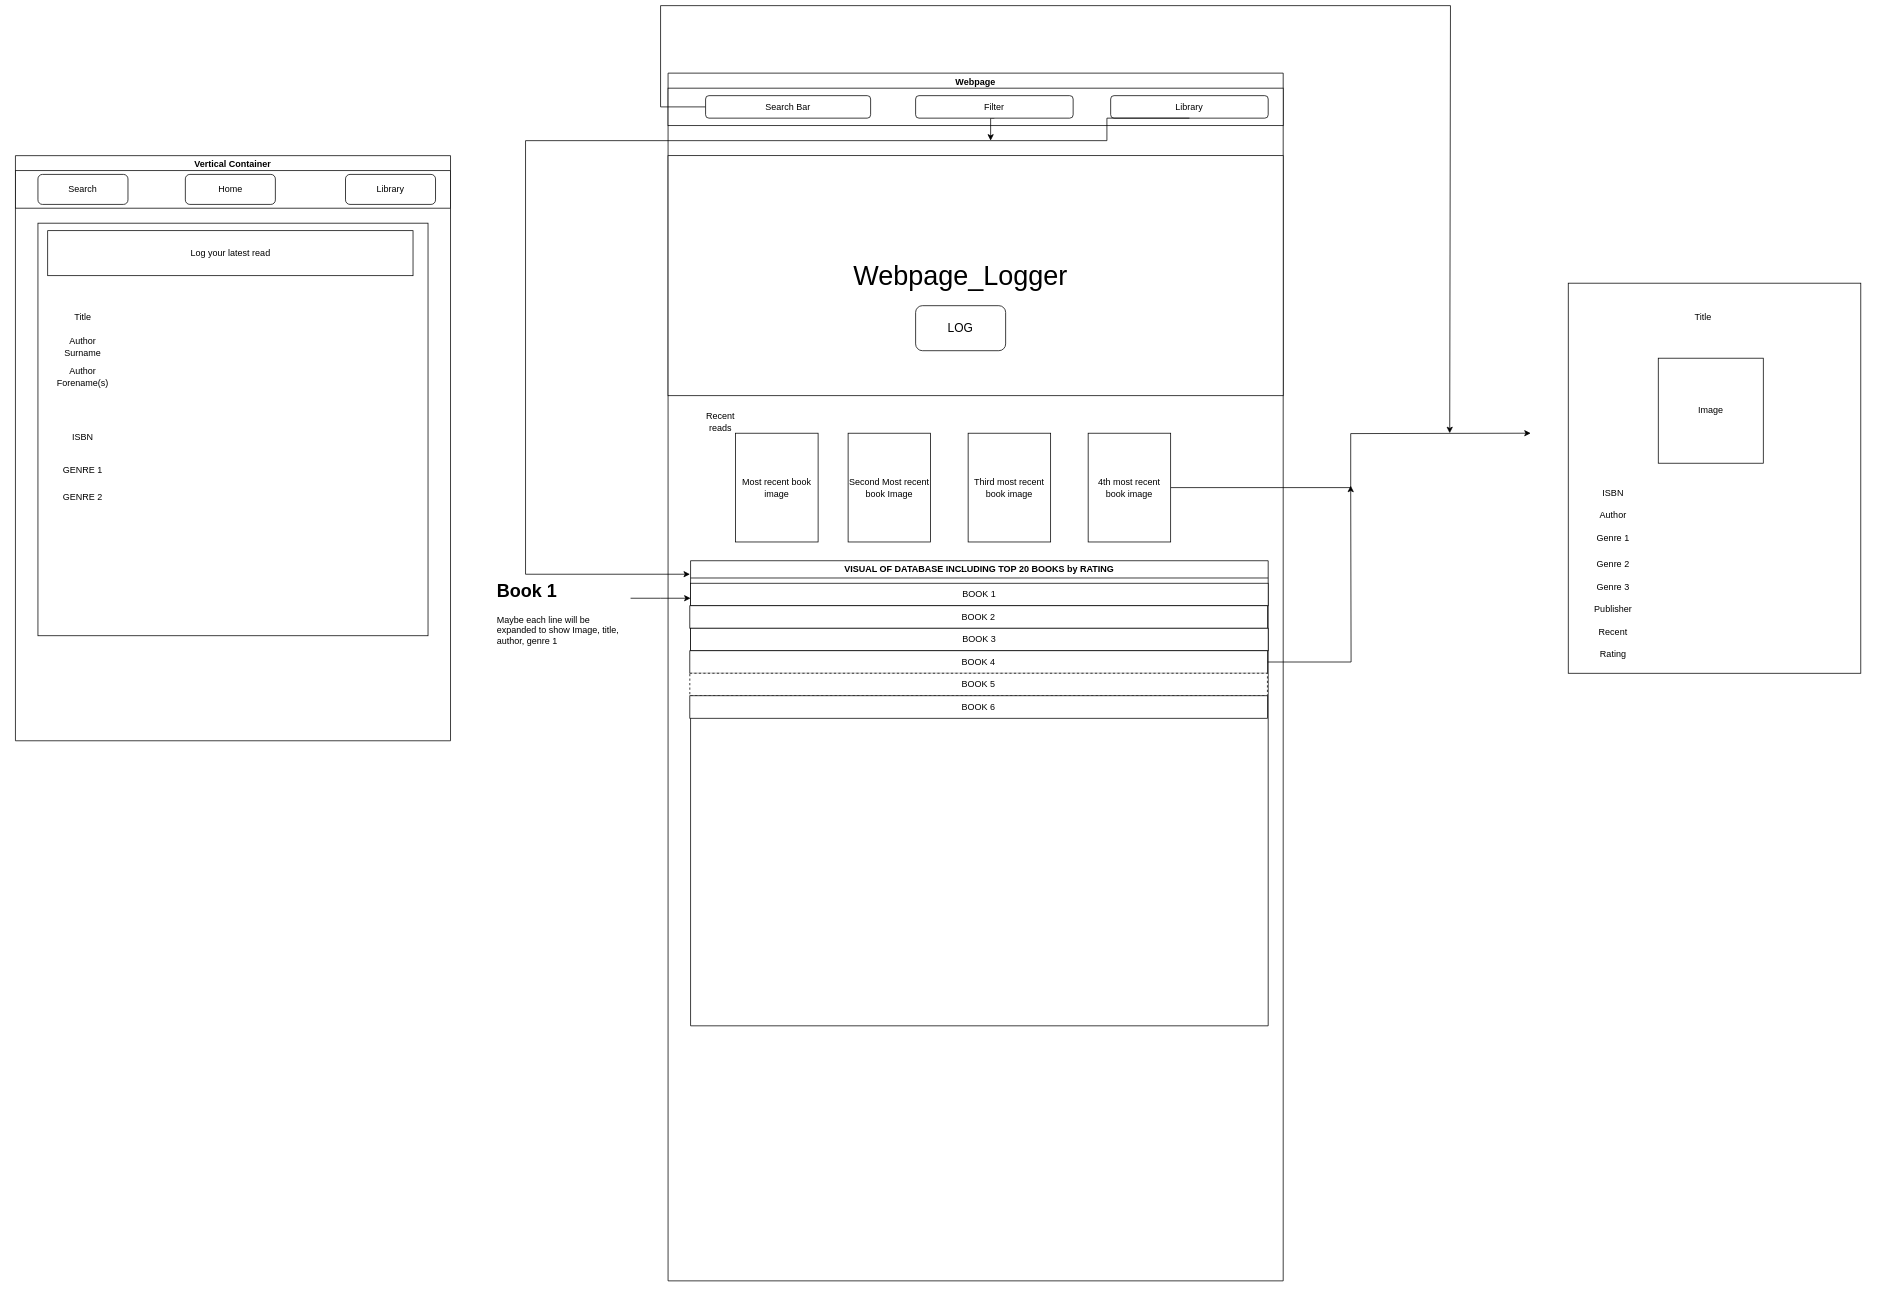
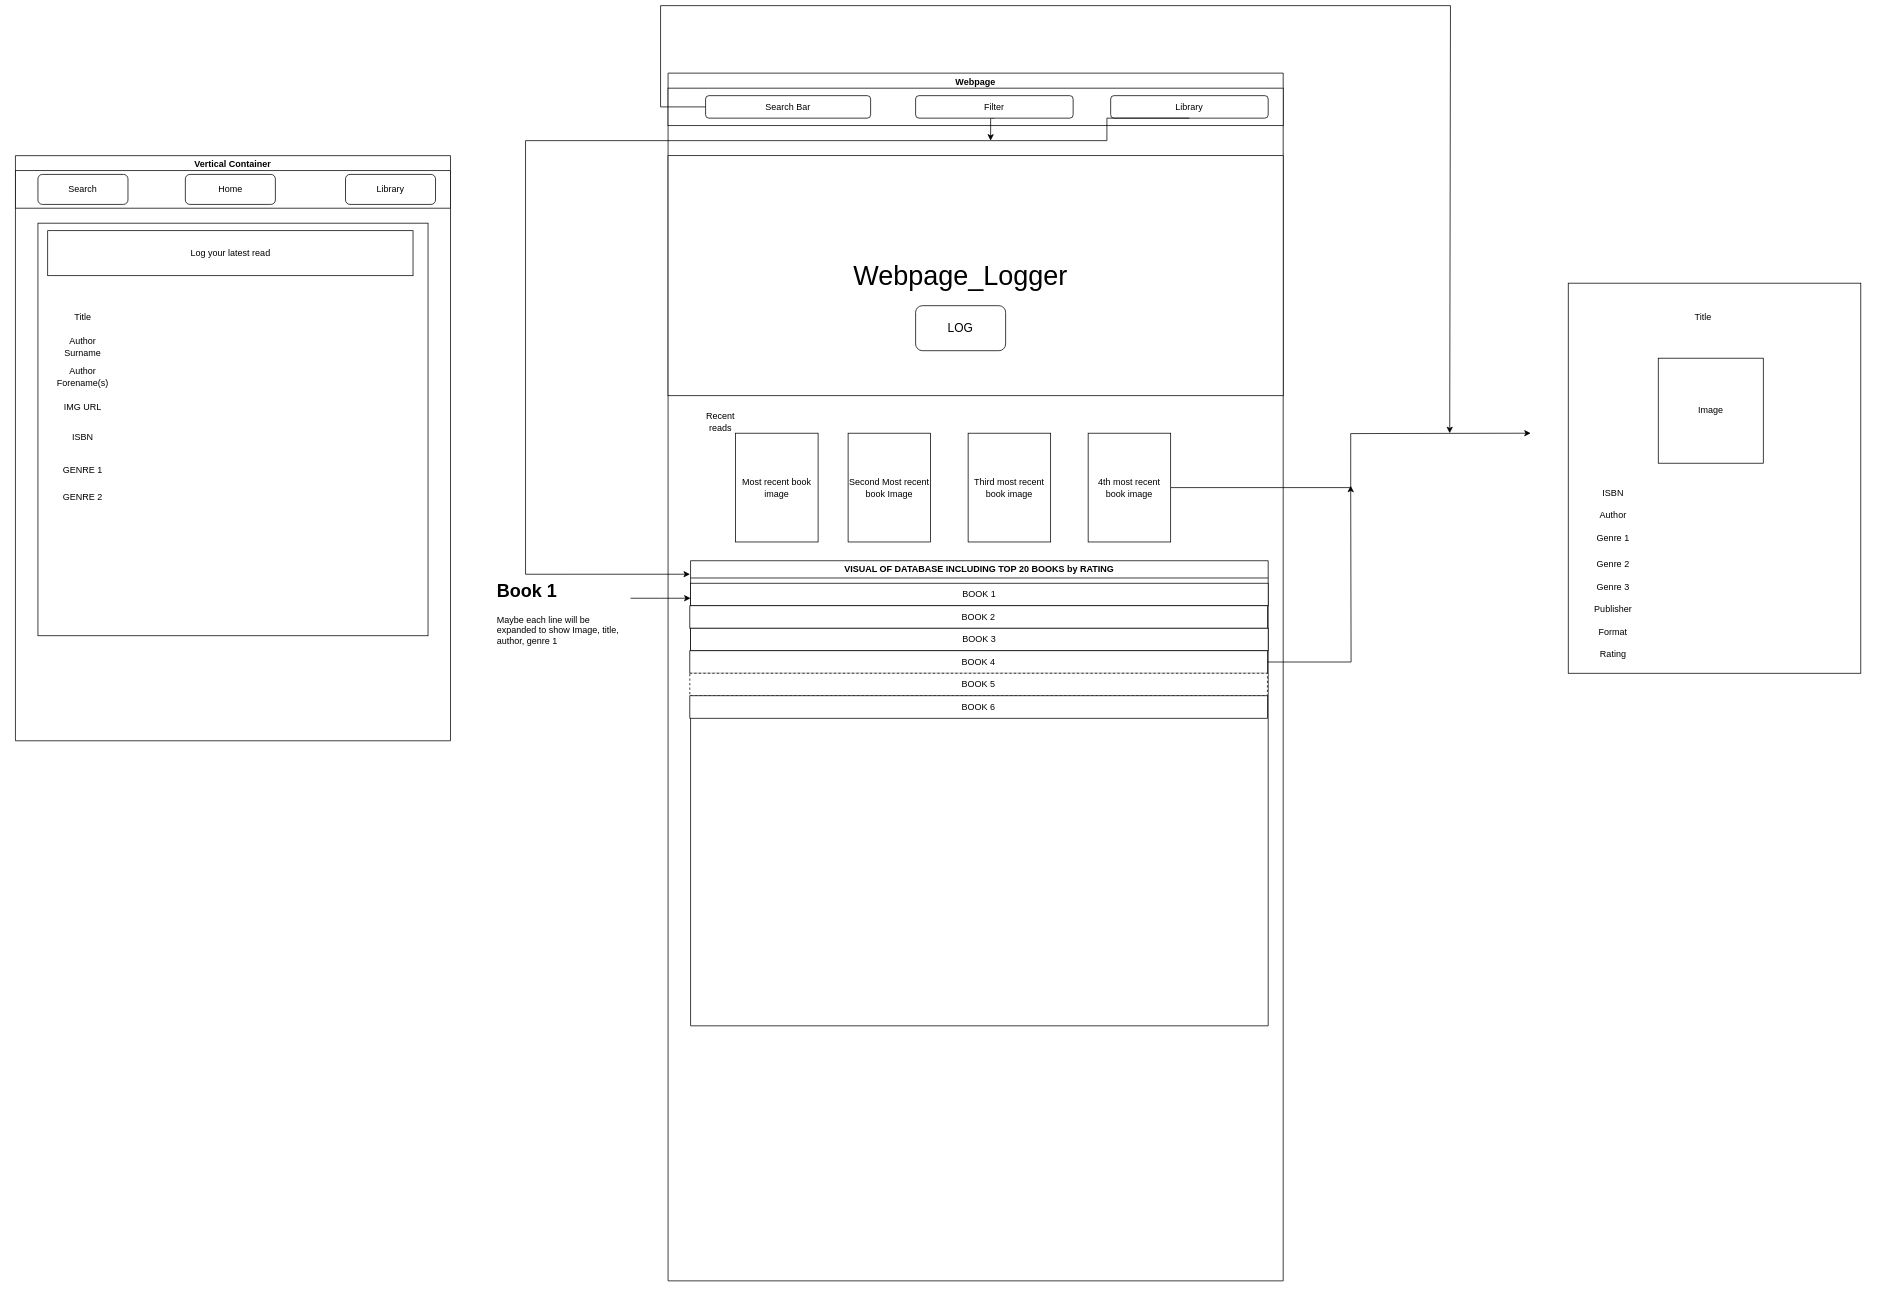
none -> (83, 407)
(1613, 632) -> (1613, 632)
